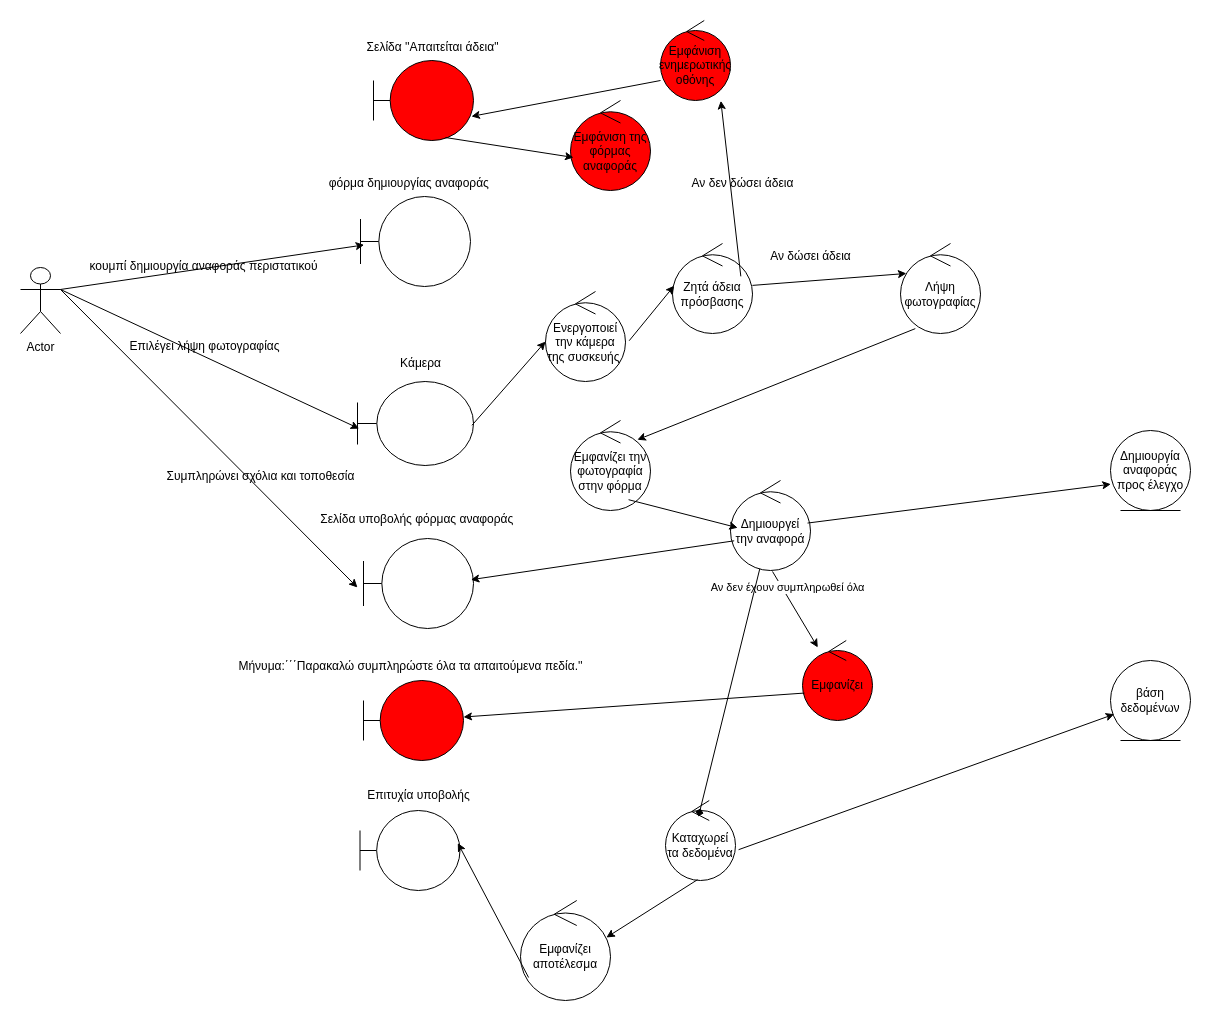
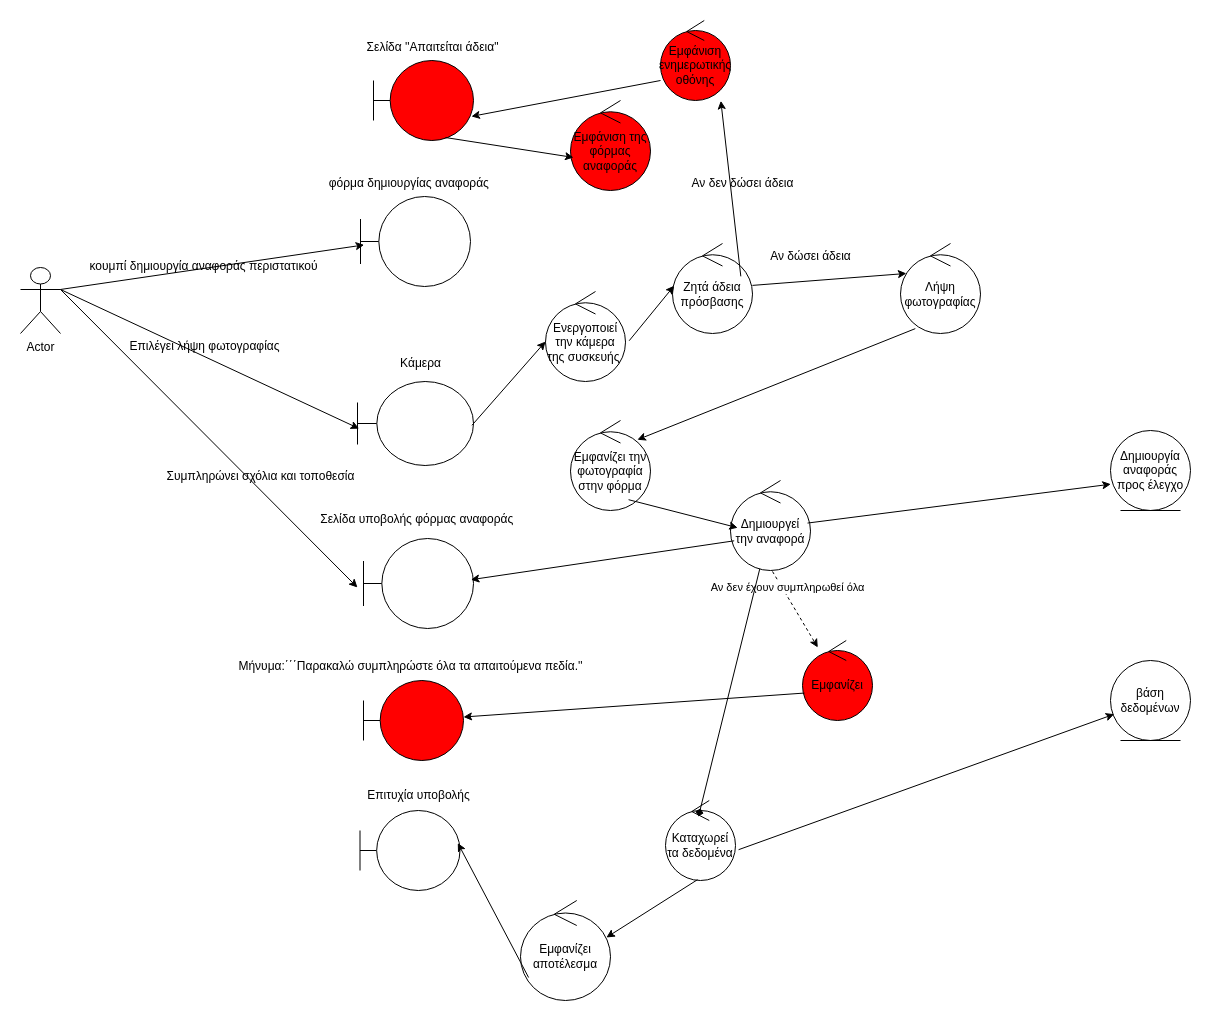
(799, 616) -> (799, 616)
